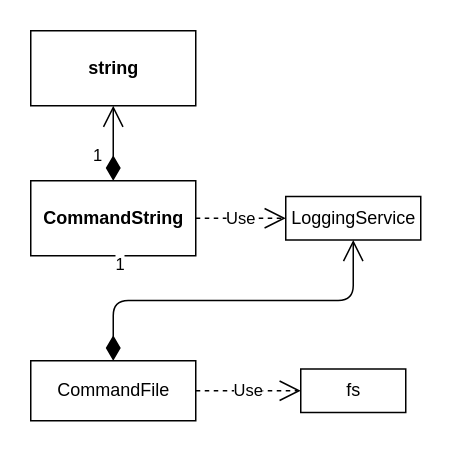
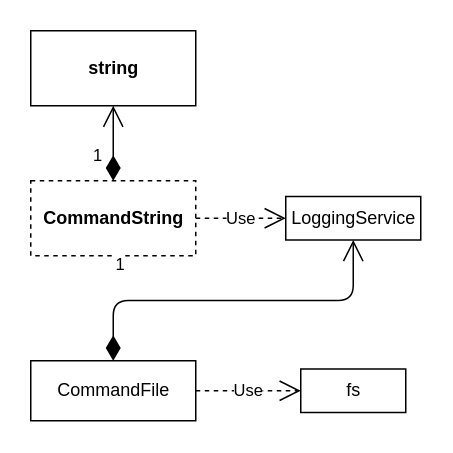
(113, 218) -> (113, 218)
